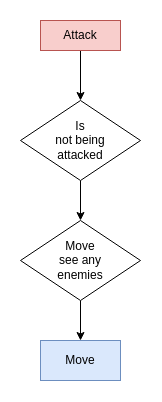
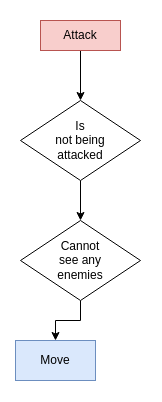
(81, 261) -> (81, 261)
(81, 361) -> (56, 361)
